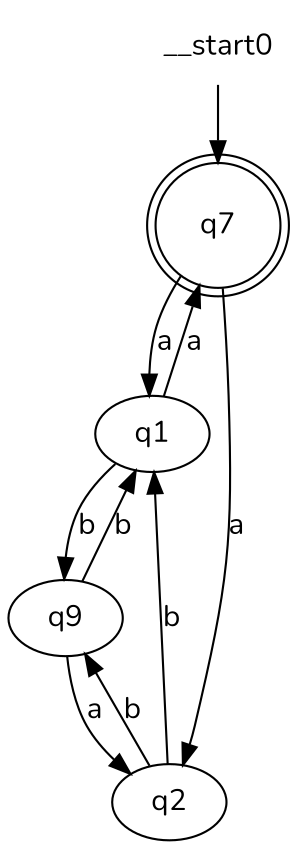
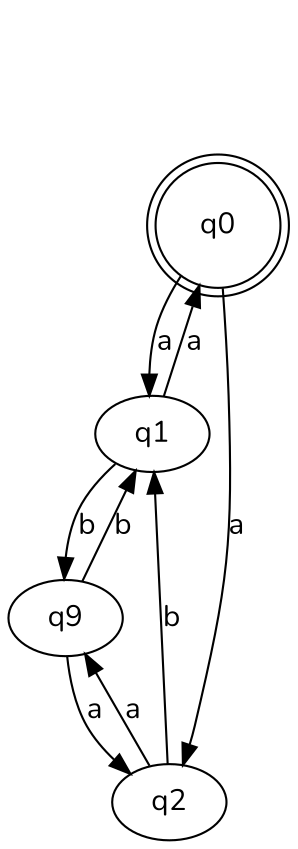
(218, 47) -> none
(218, 225) -> (218, 225)
(133, 710) -> (133, 710)
